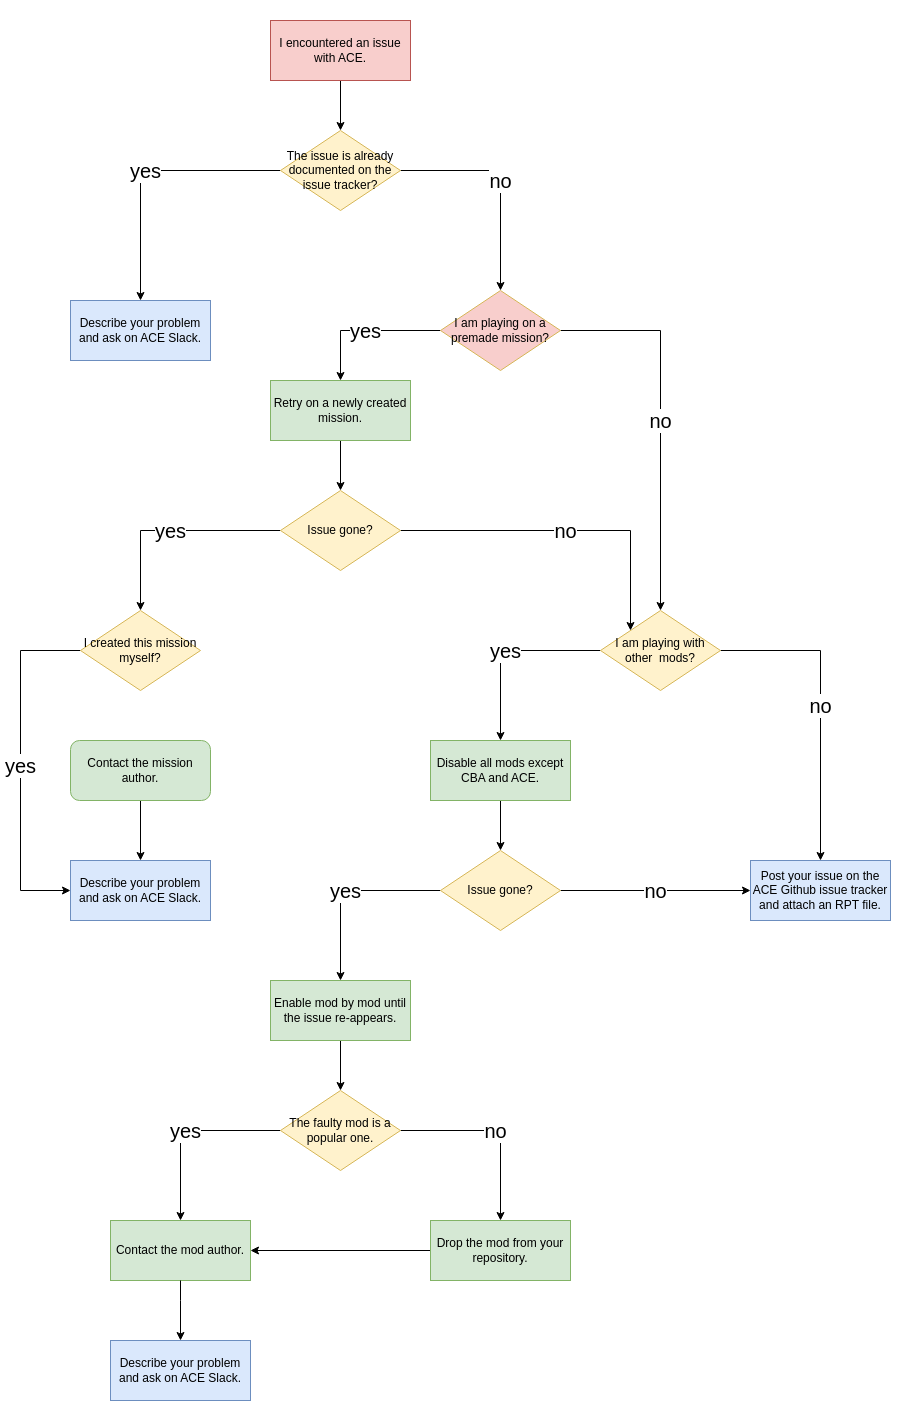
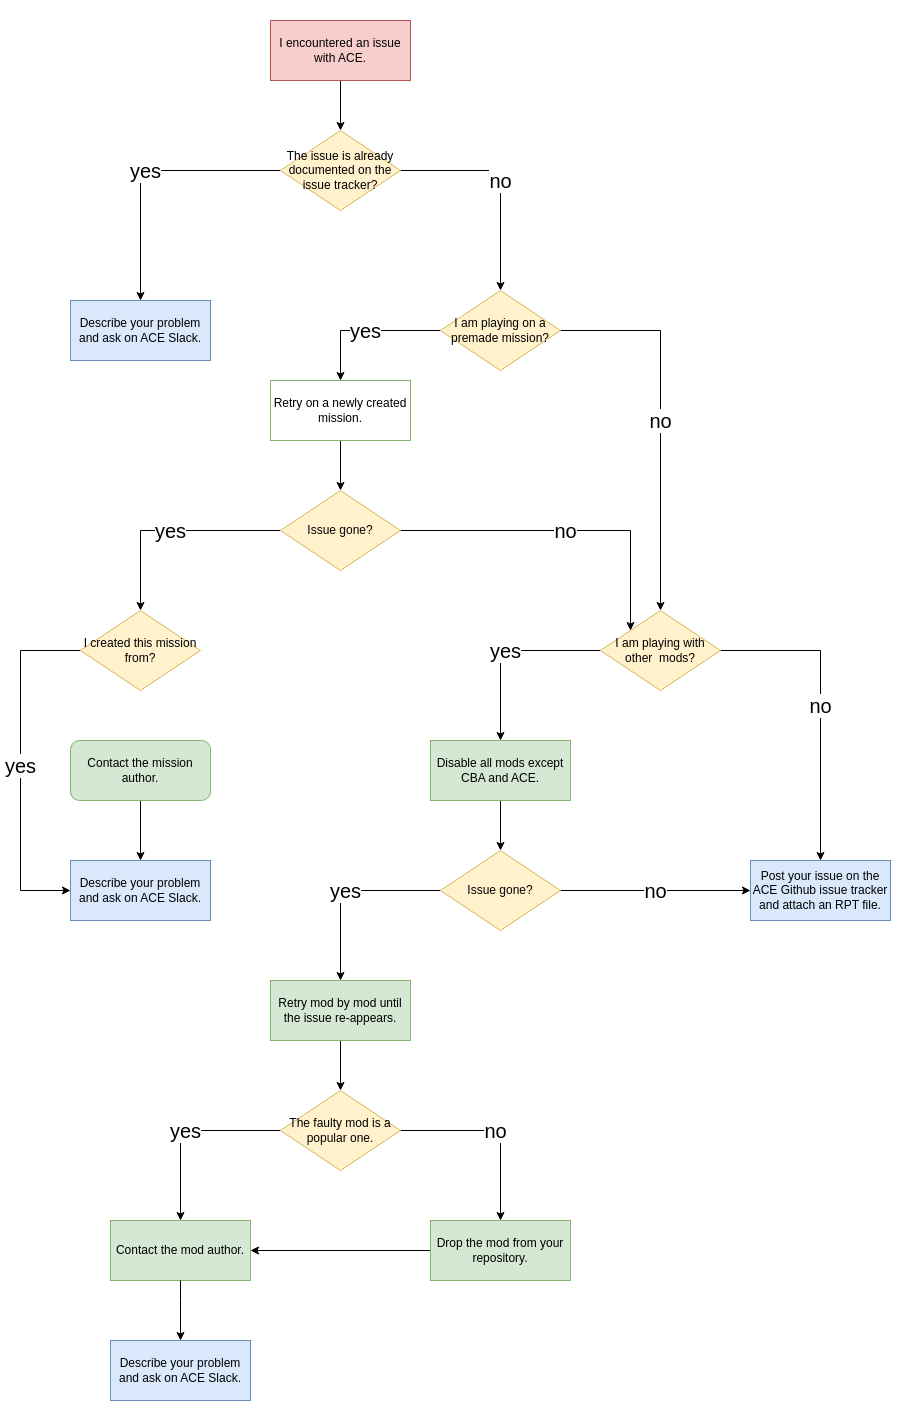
(501, 331) -> (501, 331)
(341, 411) -> (341, 411)
(141, 651) -> (141, 651)
(341, 1011) -> (341, 1011)
